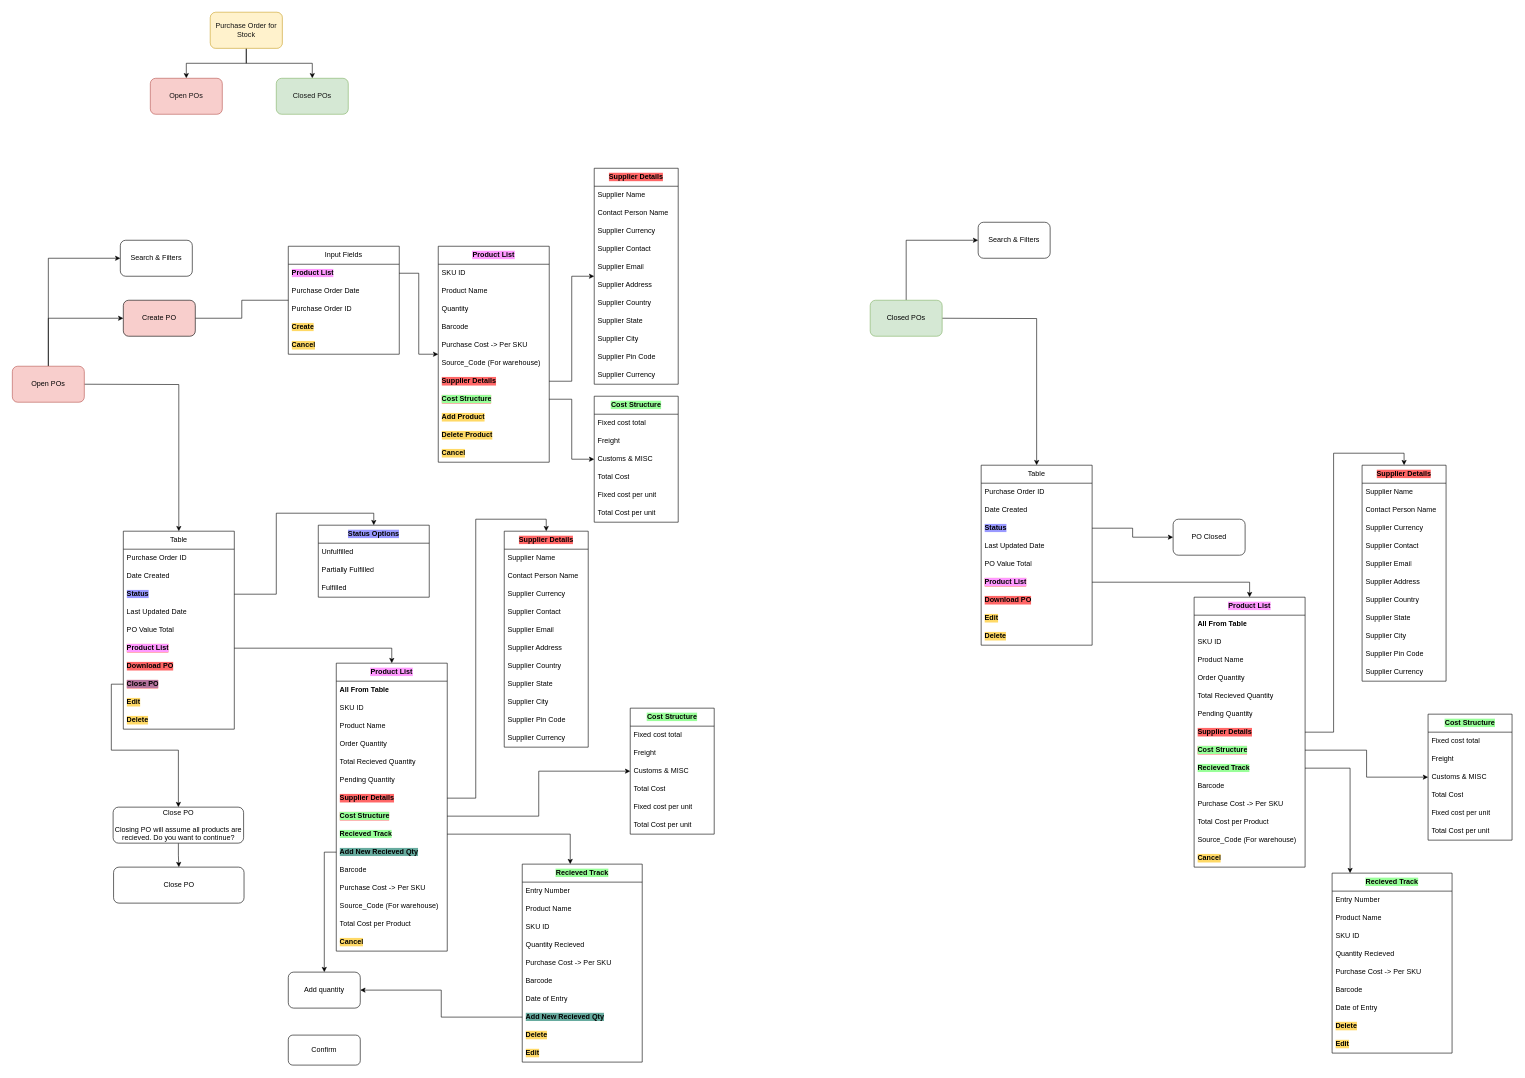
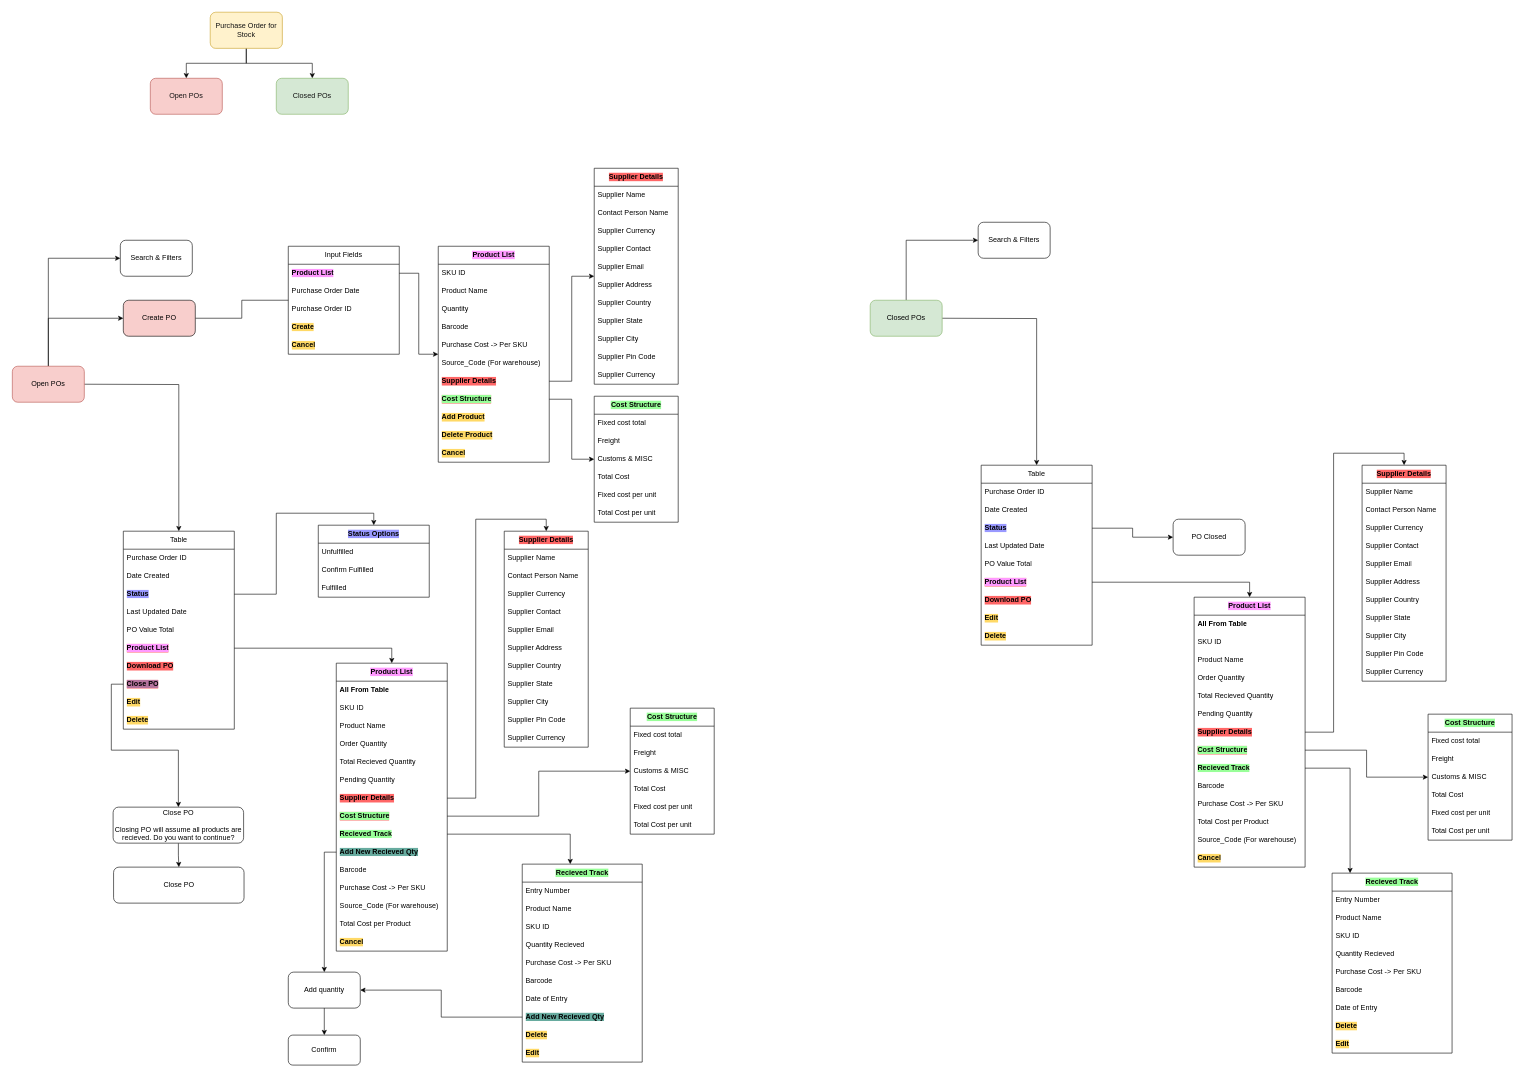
(353, 570) -> (351, 570)
none -> (324, 1029)
